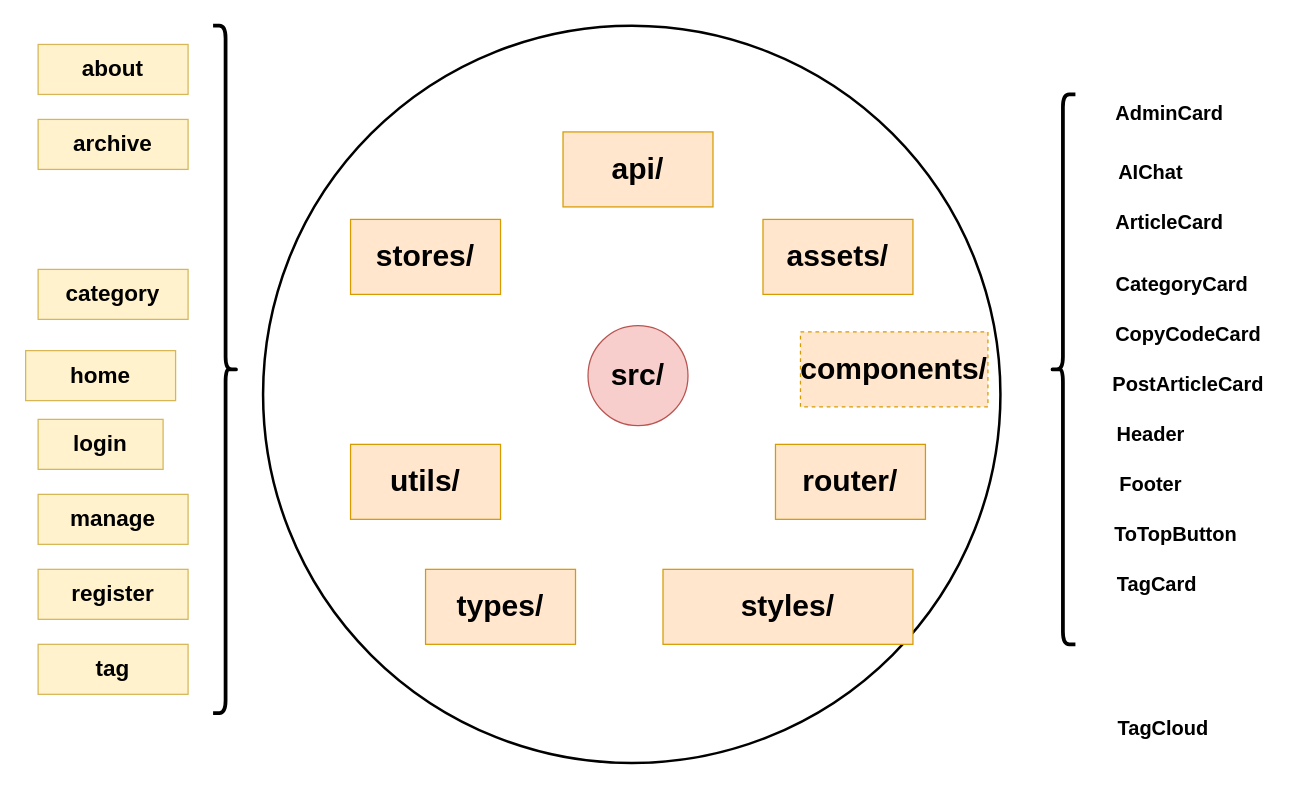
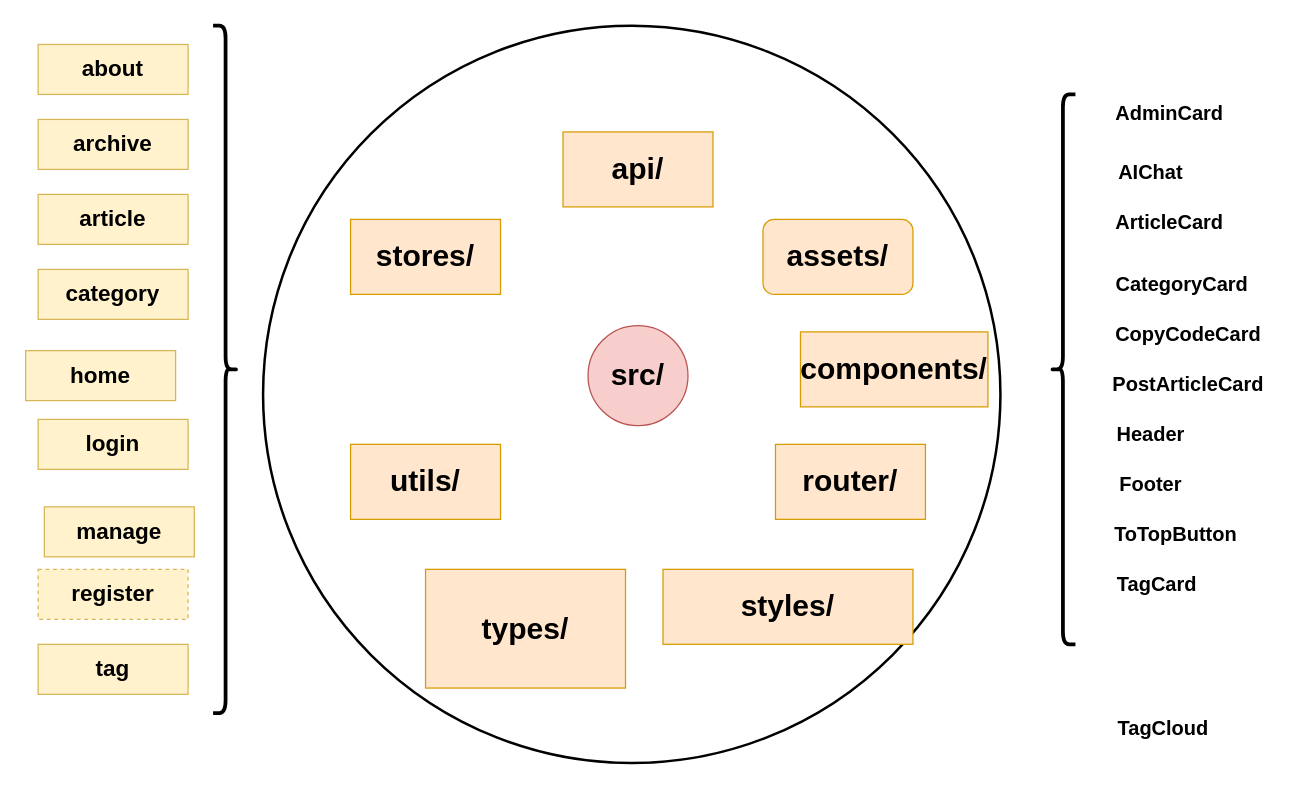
none -> (113, 219)
(838, 257) -> (838, 257)
(894, 369) -> (894, 369)
(101, 444) -> (113, 444)
(113, 519) -> (119, 532)
(113, 594) -> (113, 594)
(501, 607) -> (526, 629)
